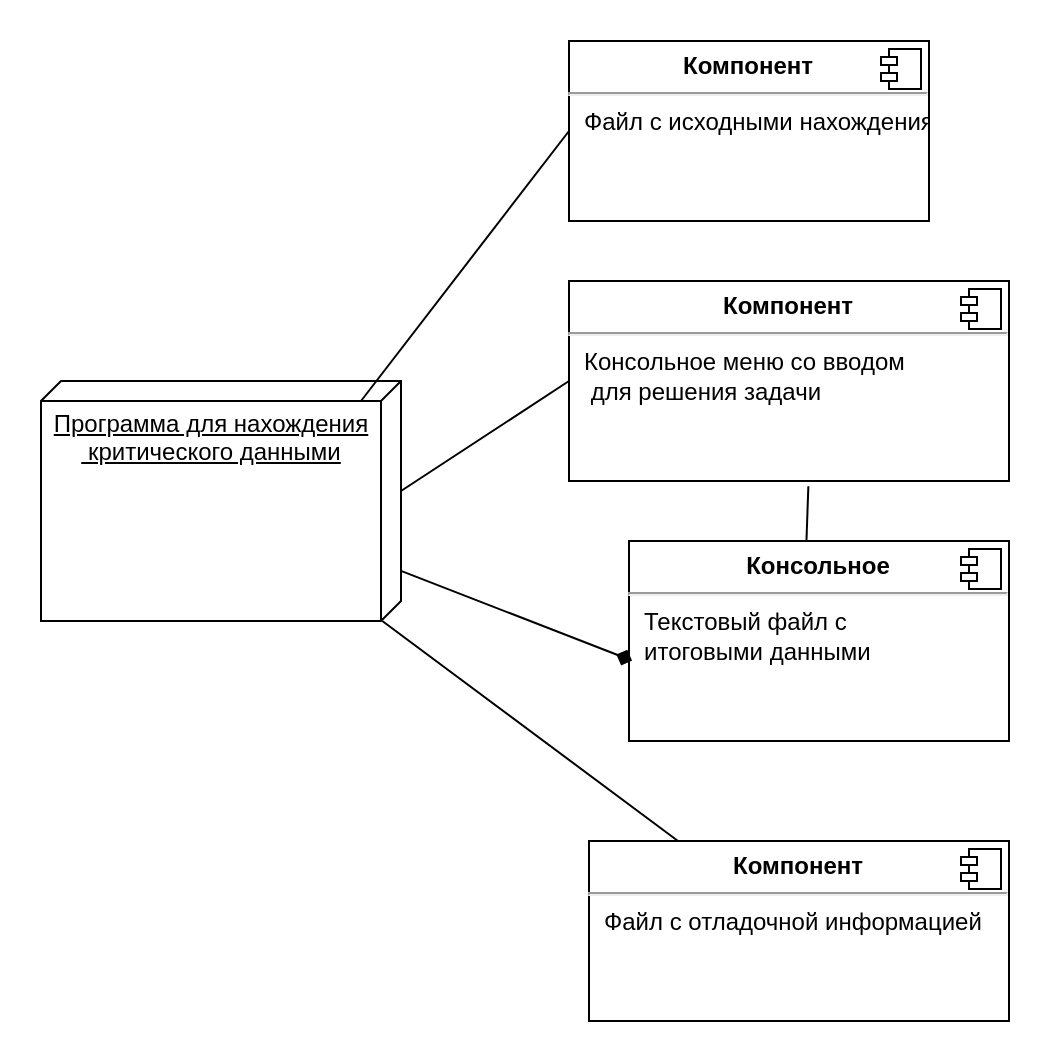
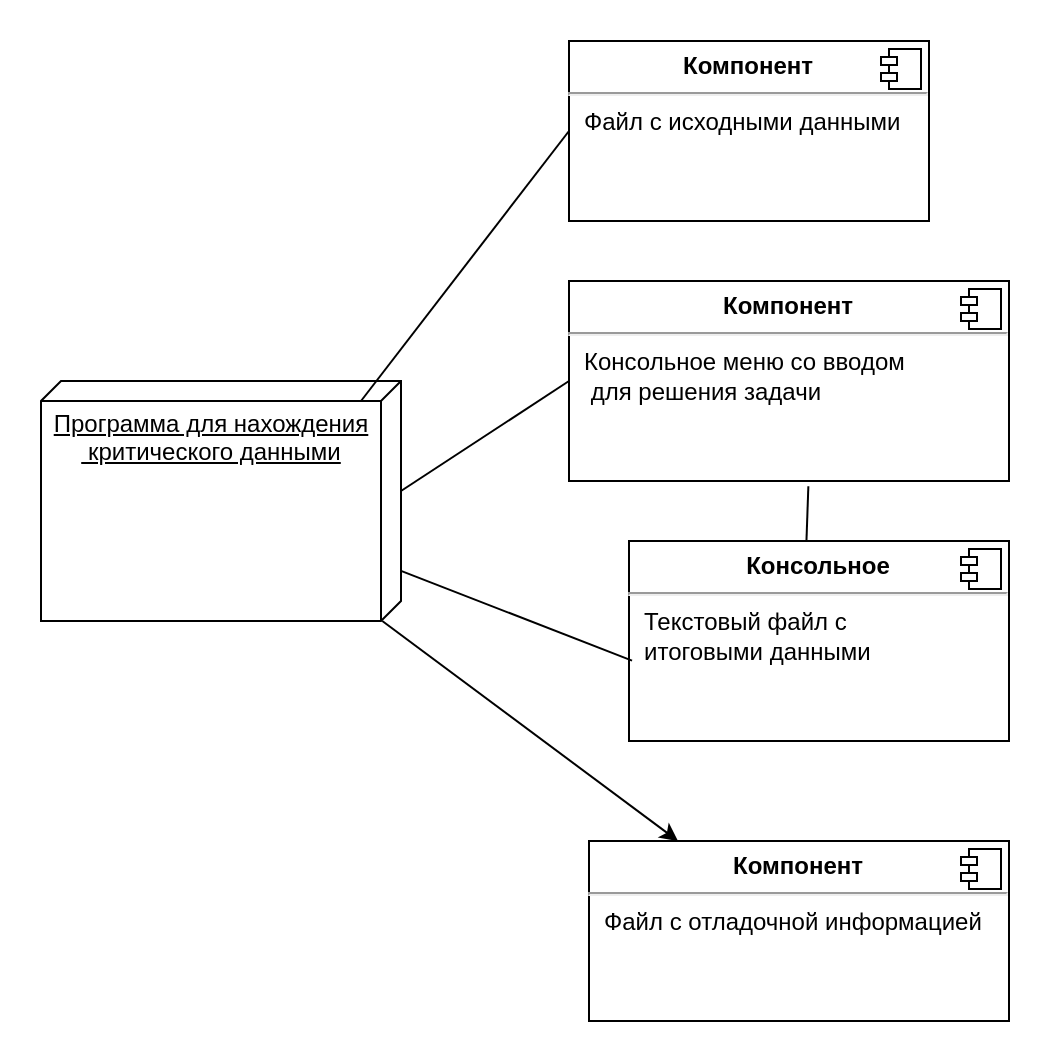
(741, 41) -> (721, 41)
(616, 654) -> (623, 657)
(670, 835) -> (666, 832)
